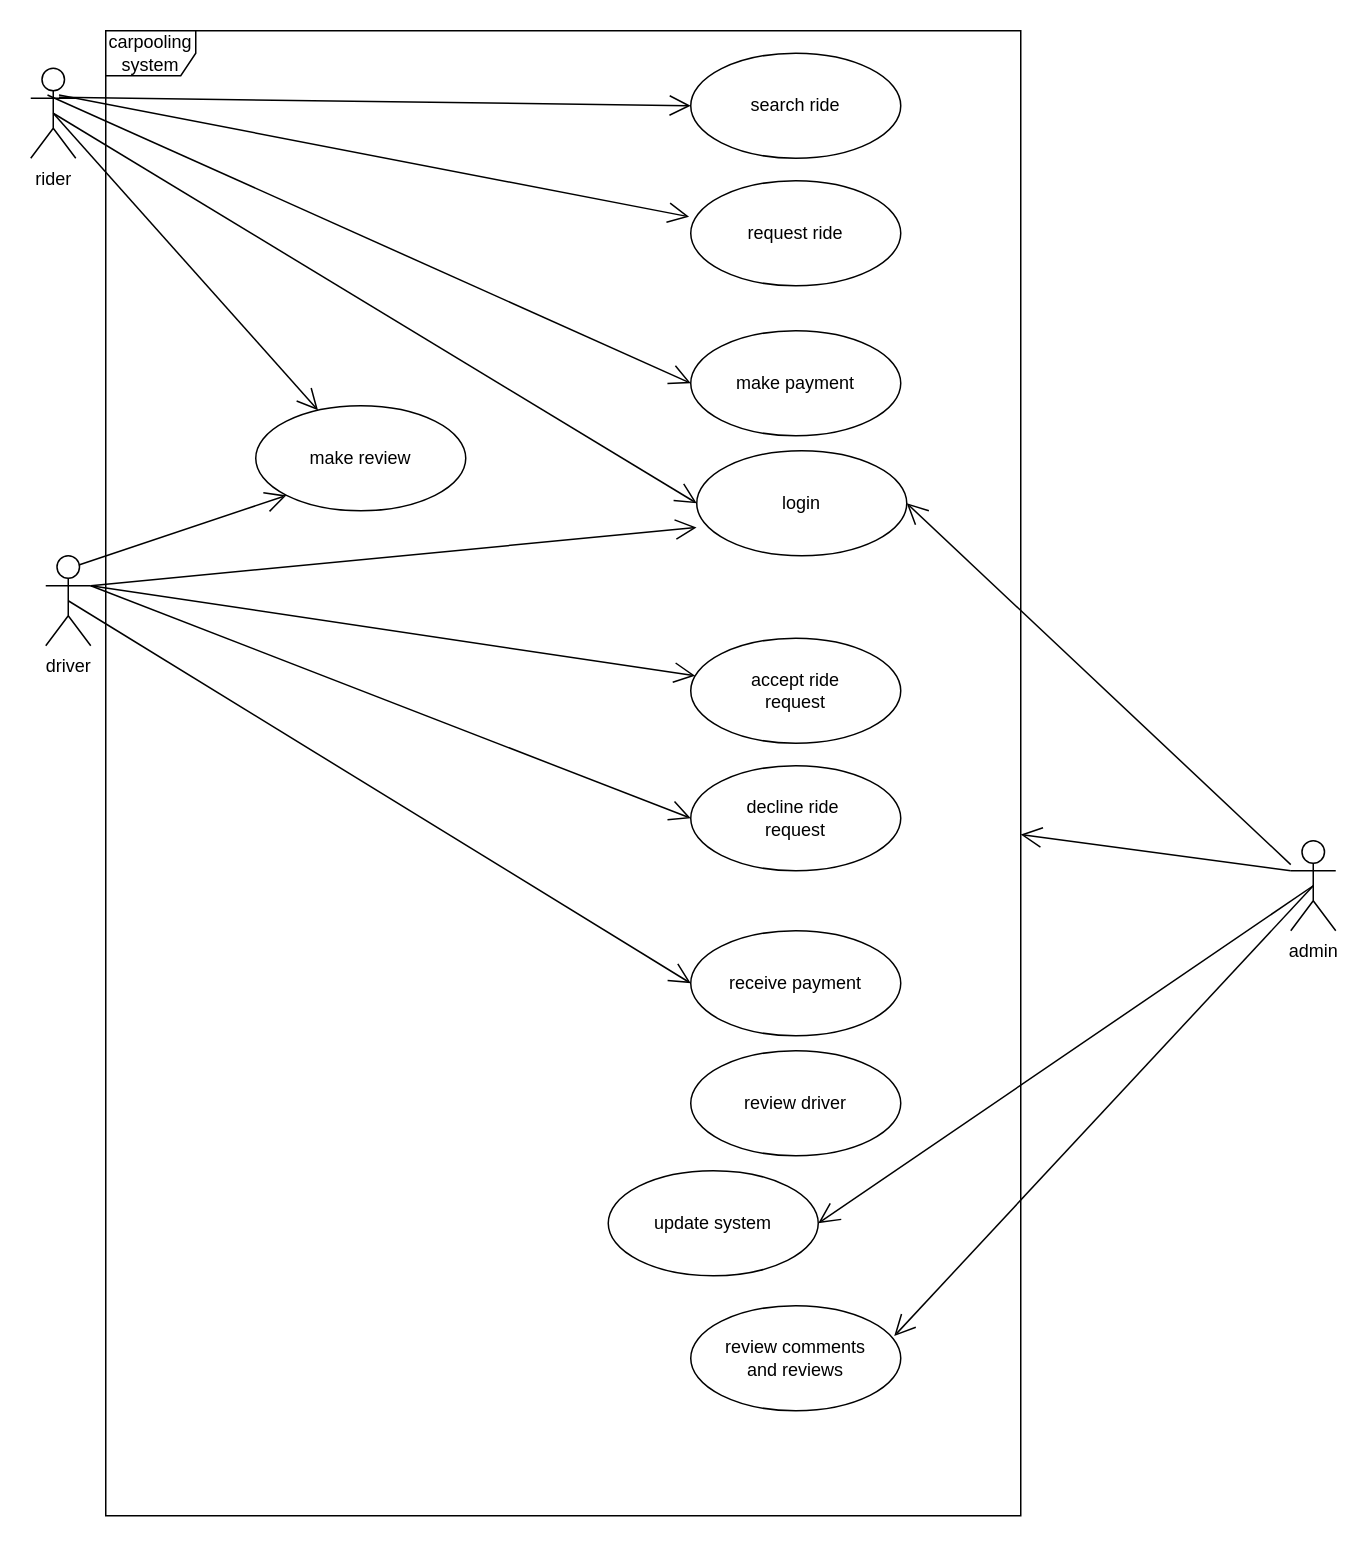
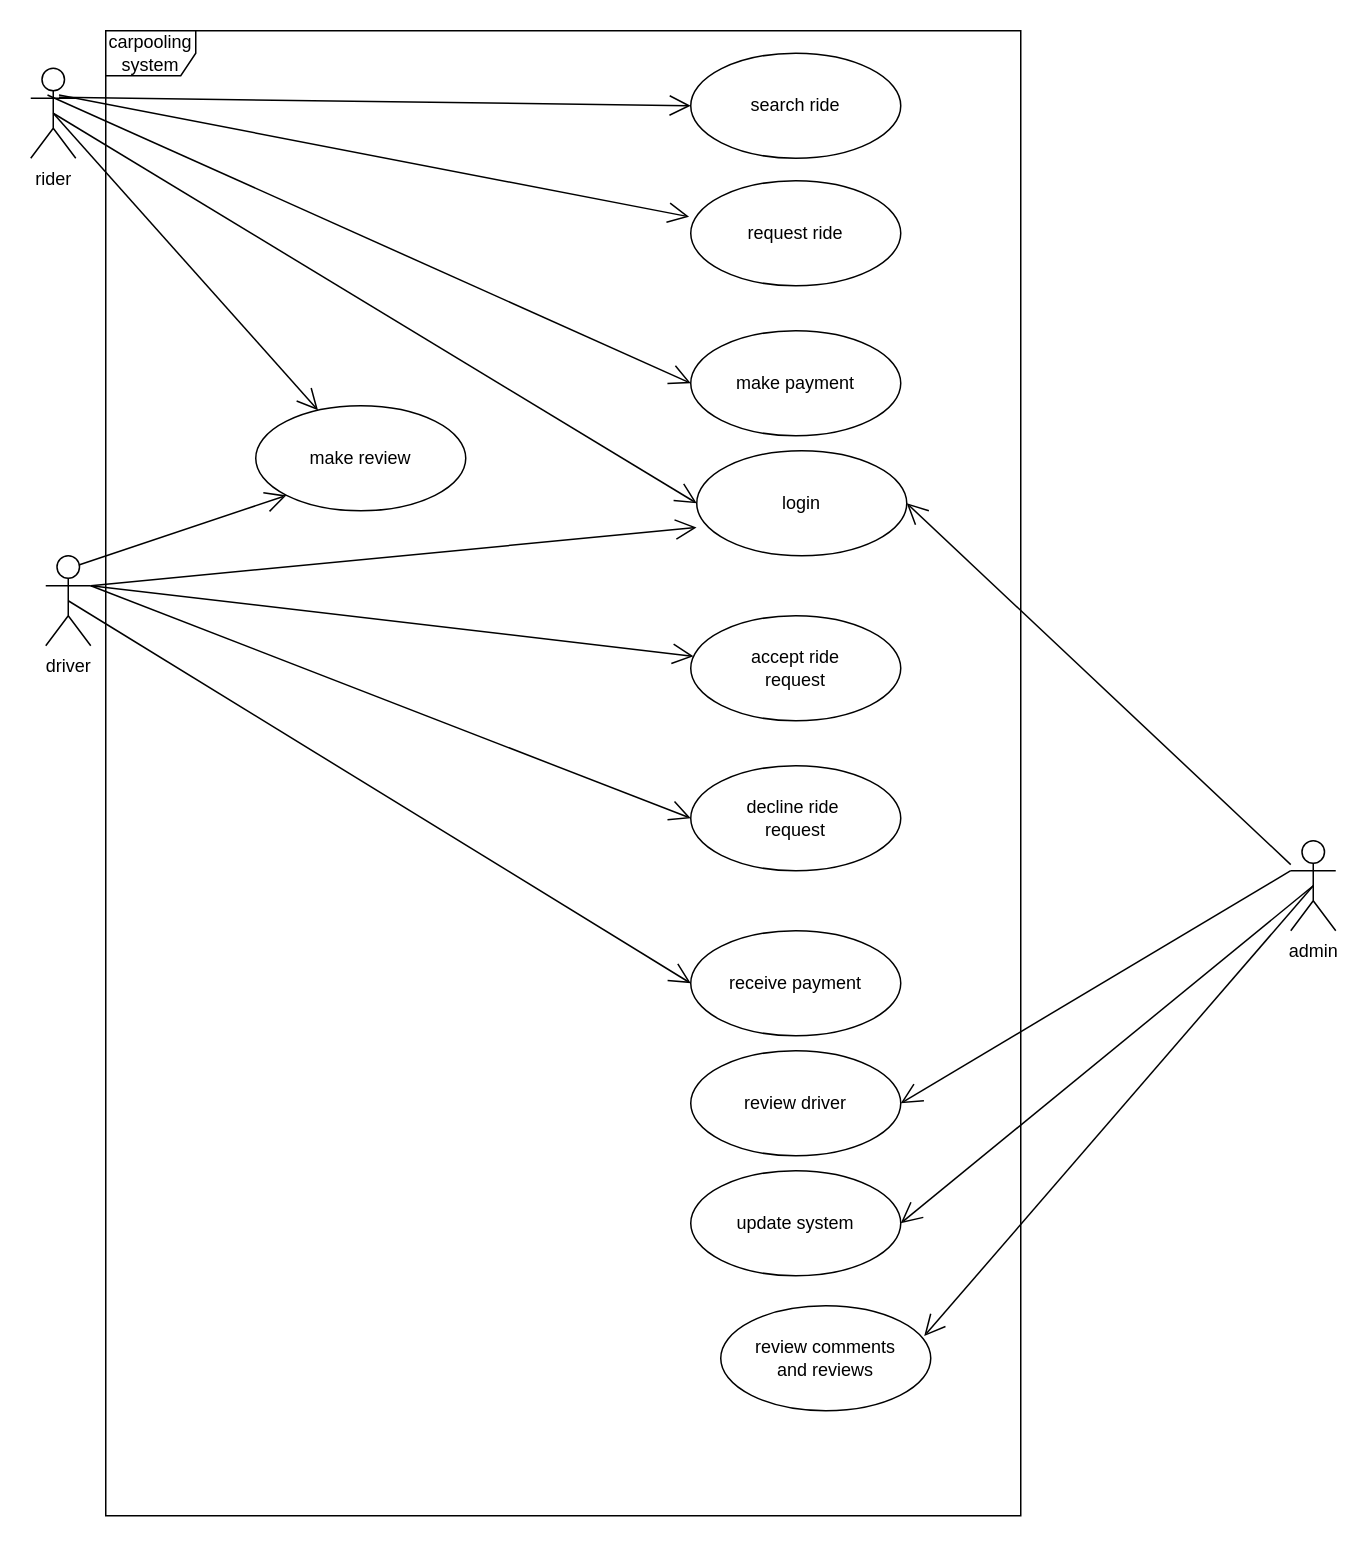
(796, 691) -> (796, 668)
(1157, 853) -> (1096, 987)
(713, 1223) -> (796, 1223)
(796, 1358) -> (826, 1358)
